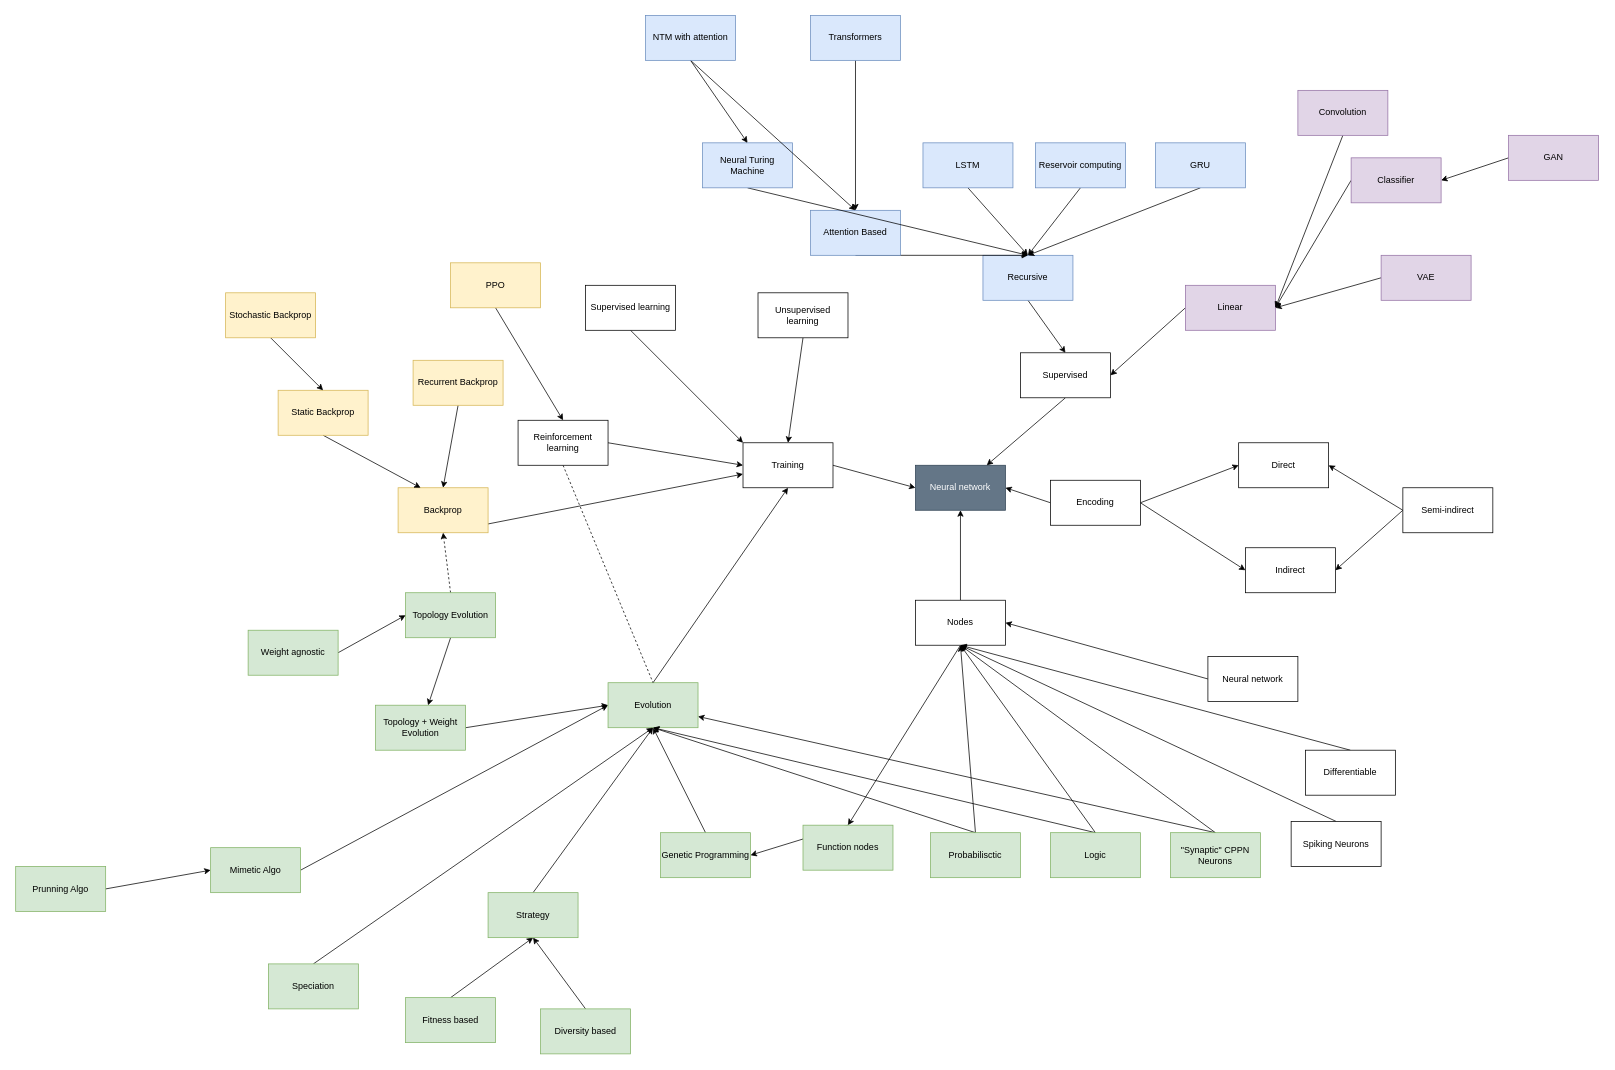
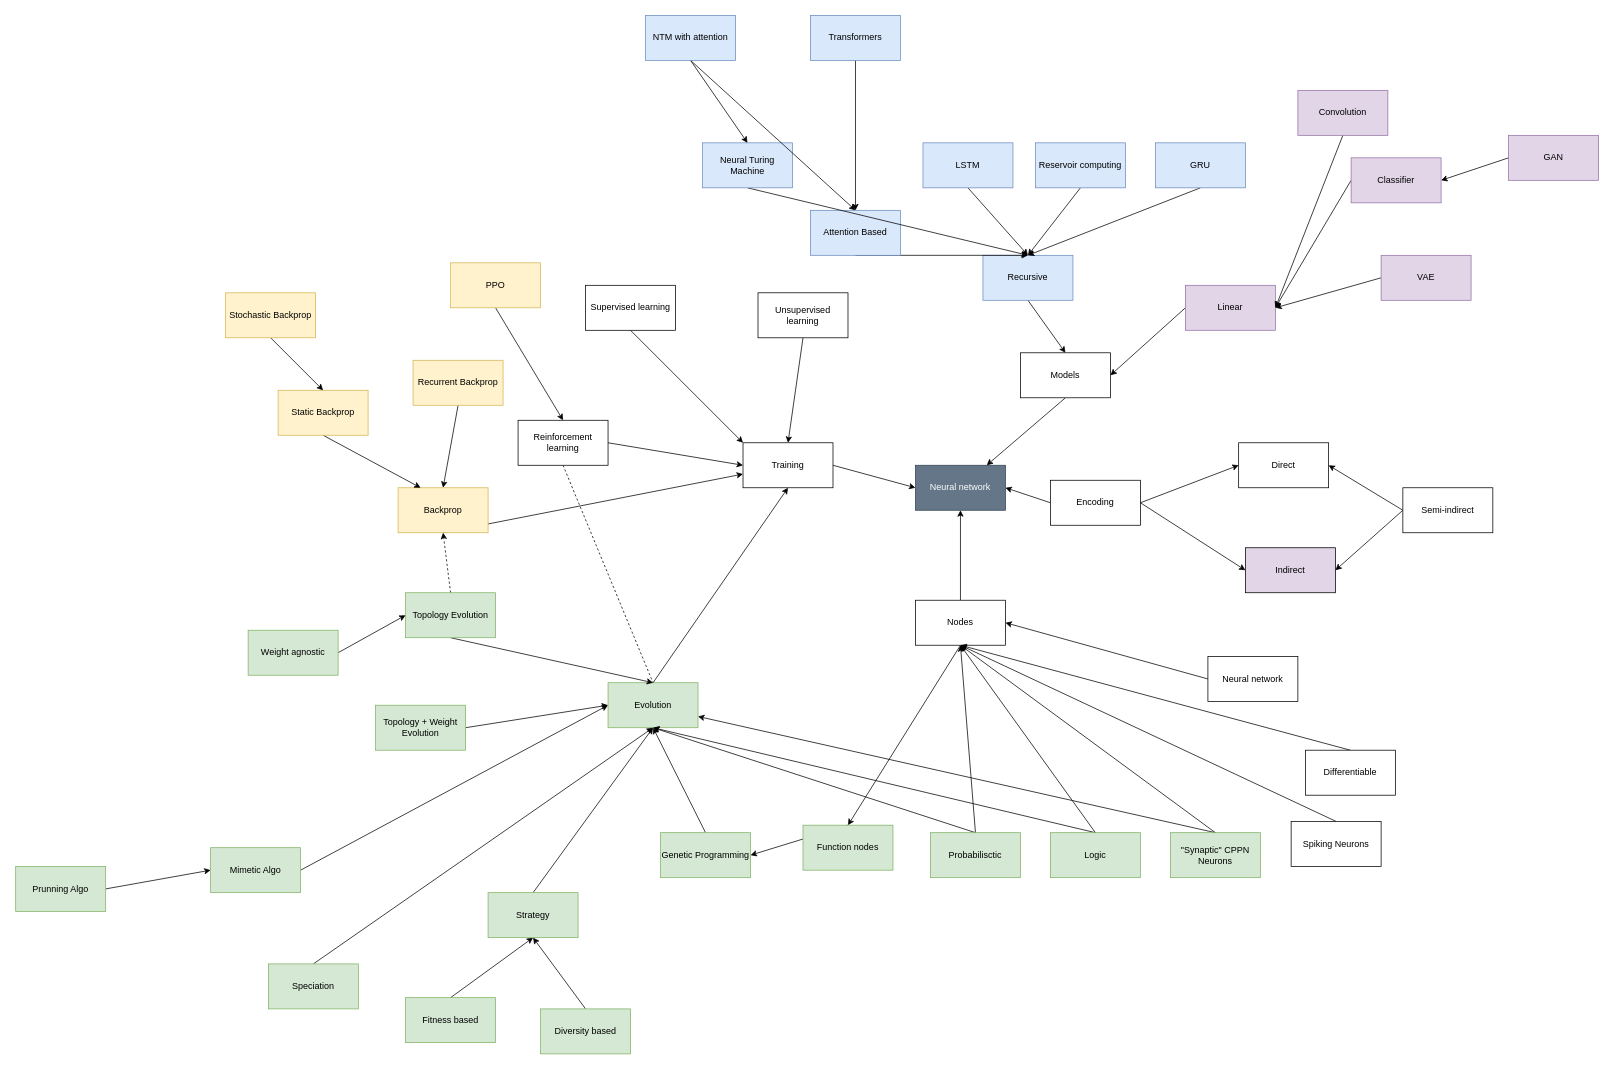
(1065, 375) -> (1065, 375)
(1290, 570) -> (1290, 570)
(440, 669) -> (549, 660)
